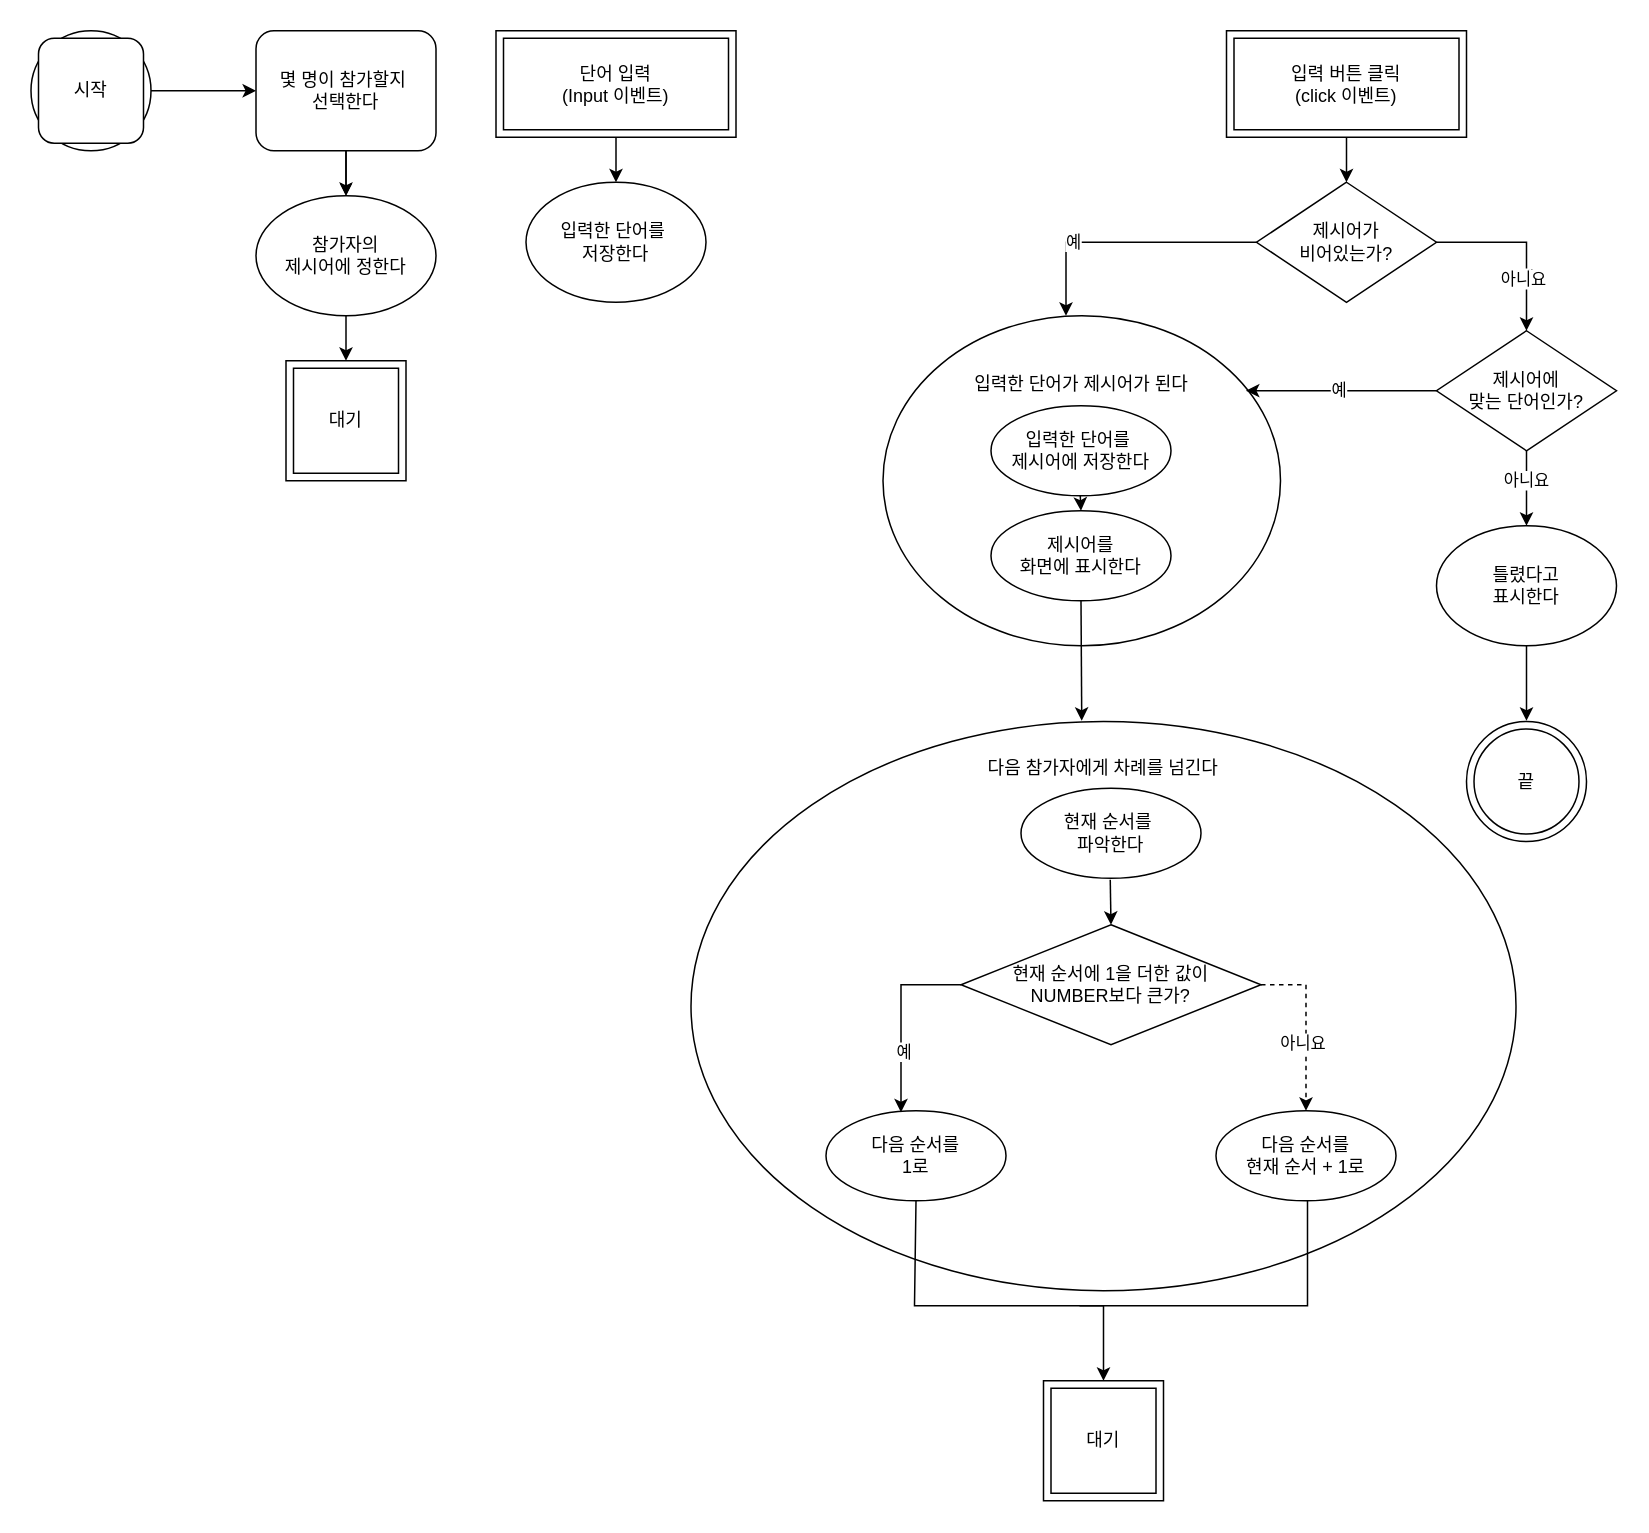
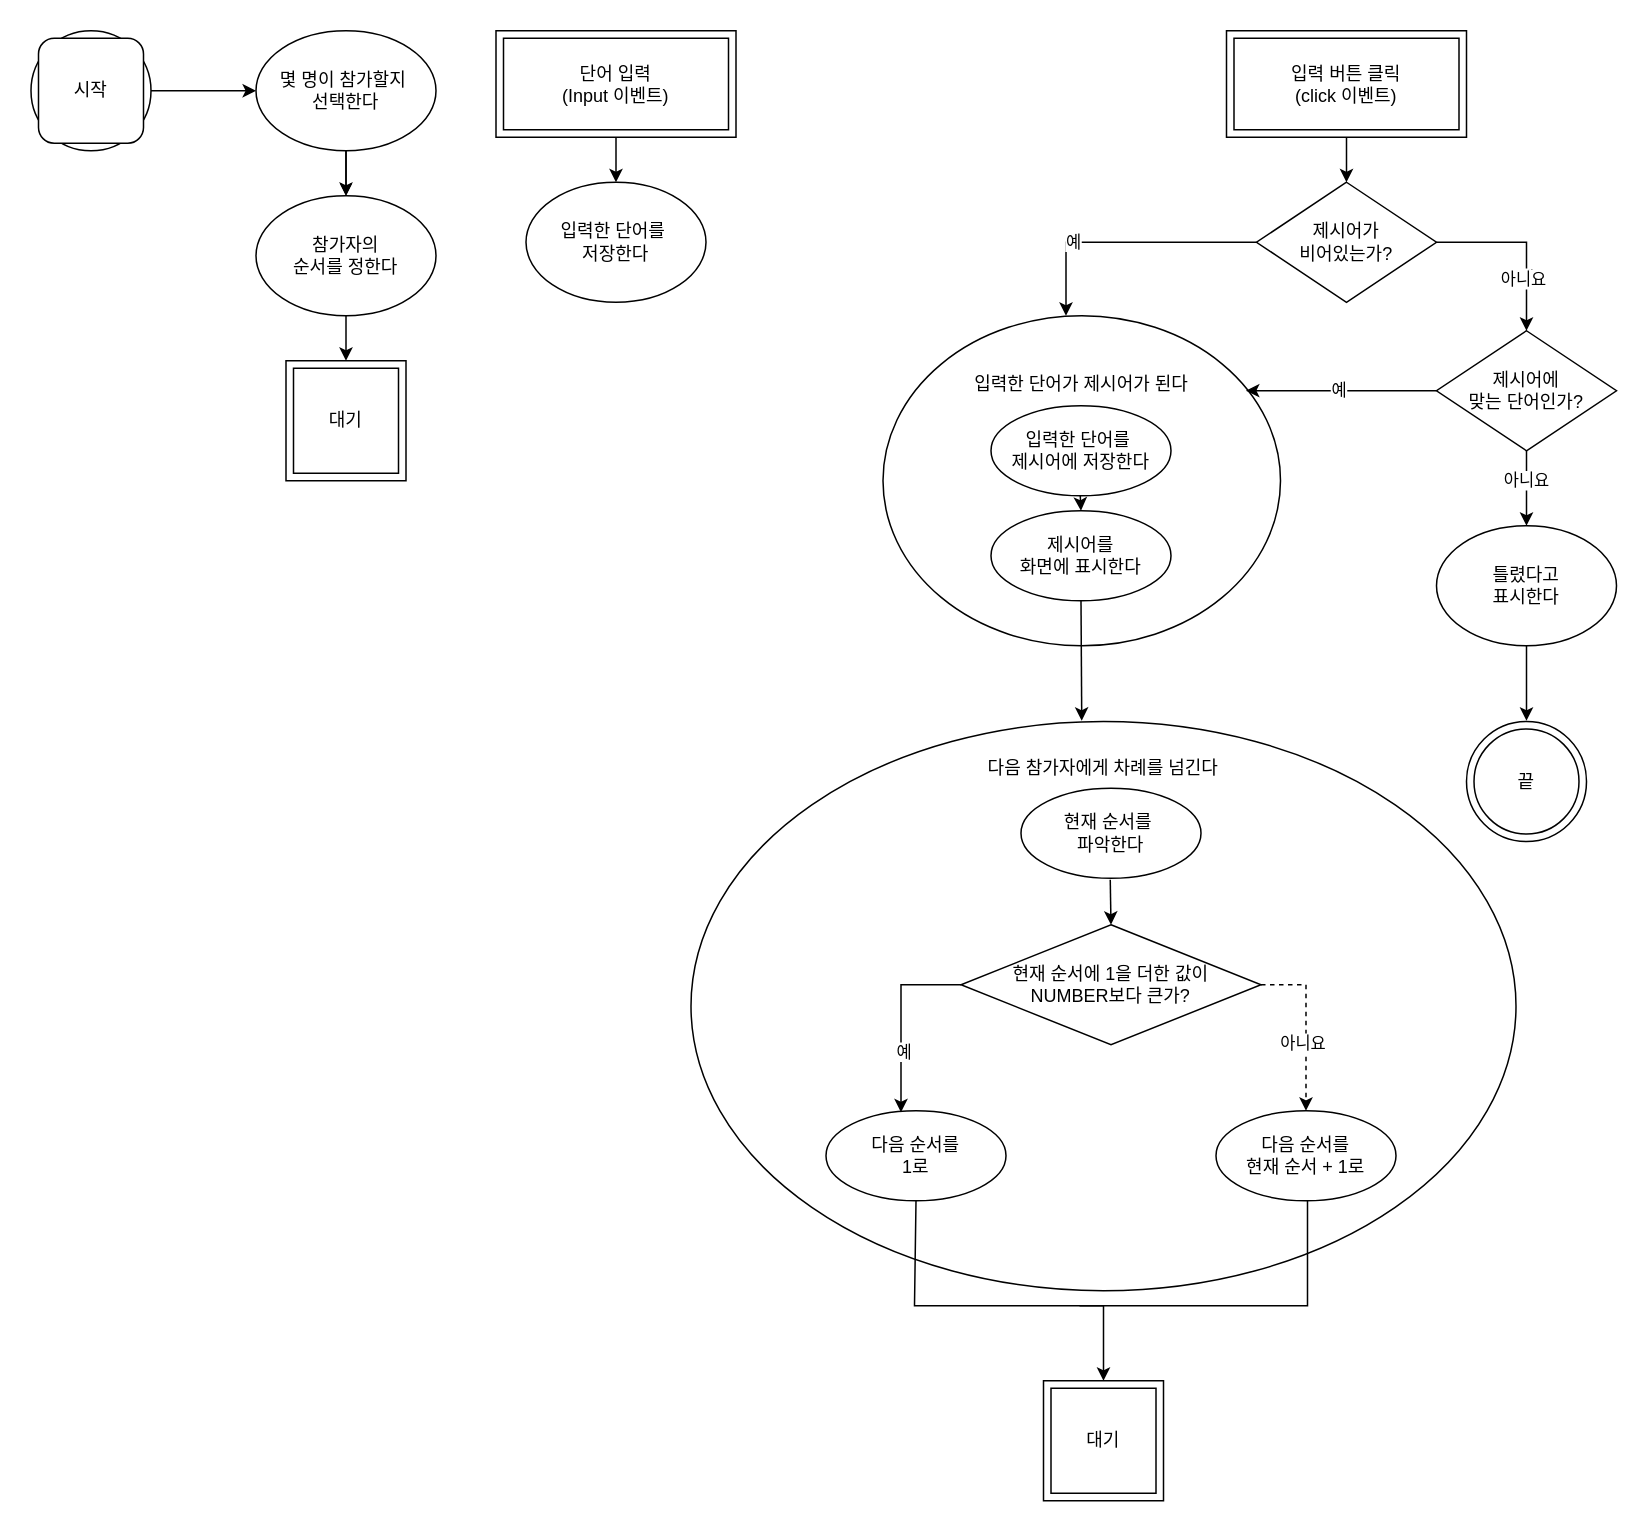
(346, 91) -> (346, 91)
(346, 256) -> (346, 256)
